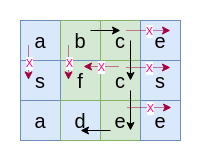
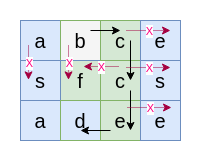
(81, 41) -> (81, 41)
